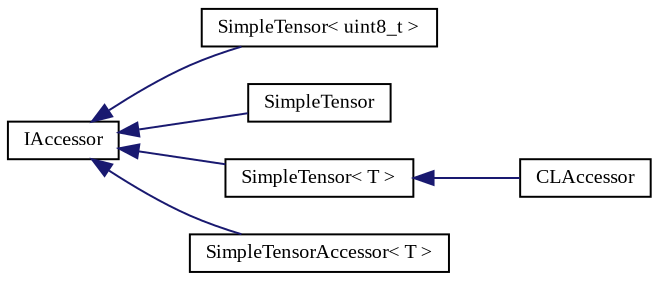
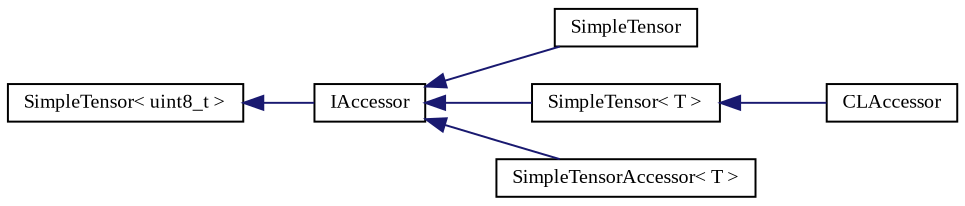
(173, 73) -> (289, 103)
